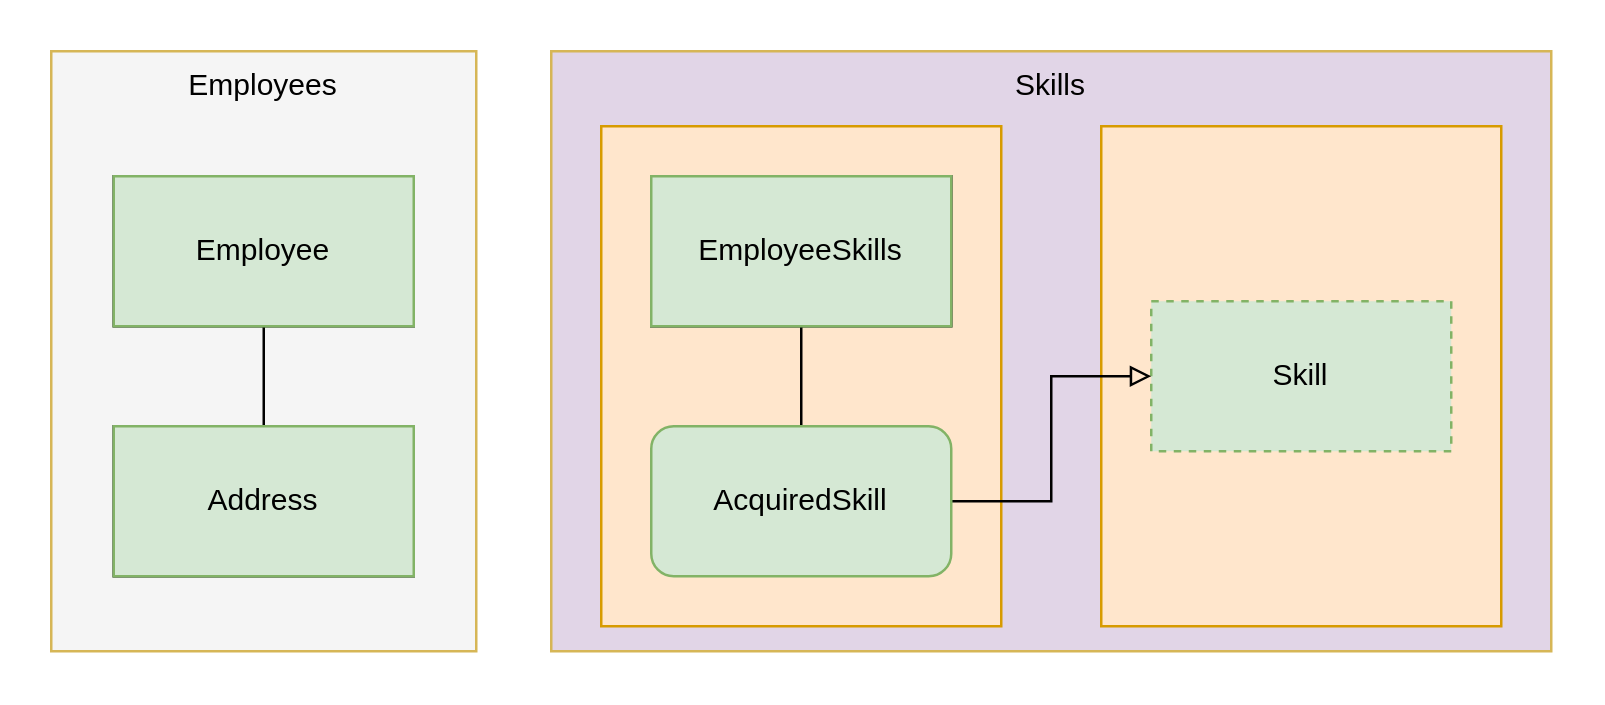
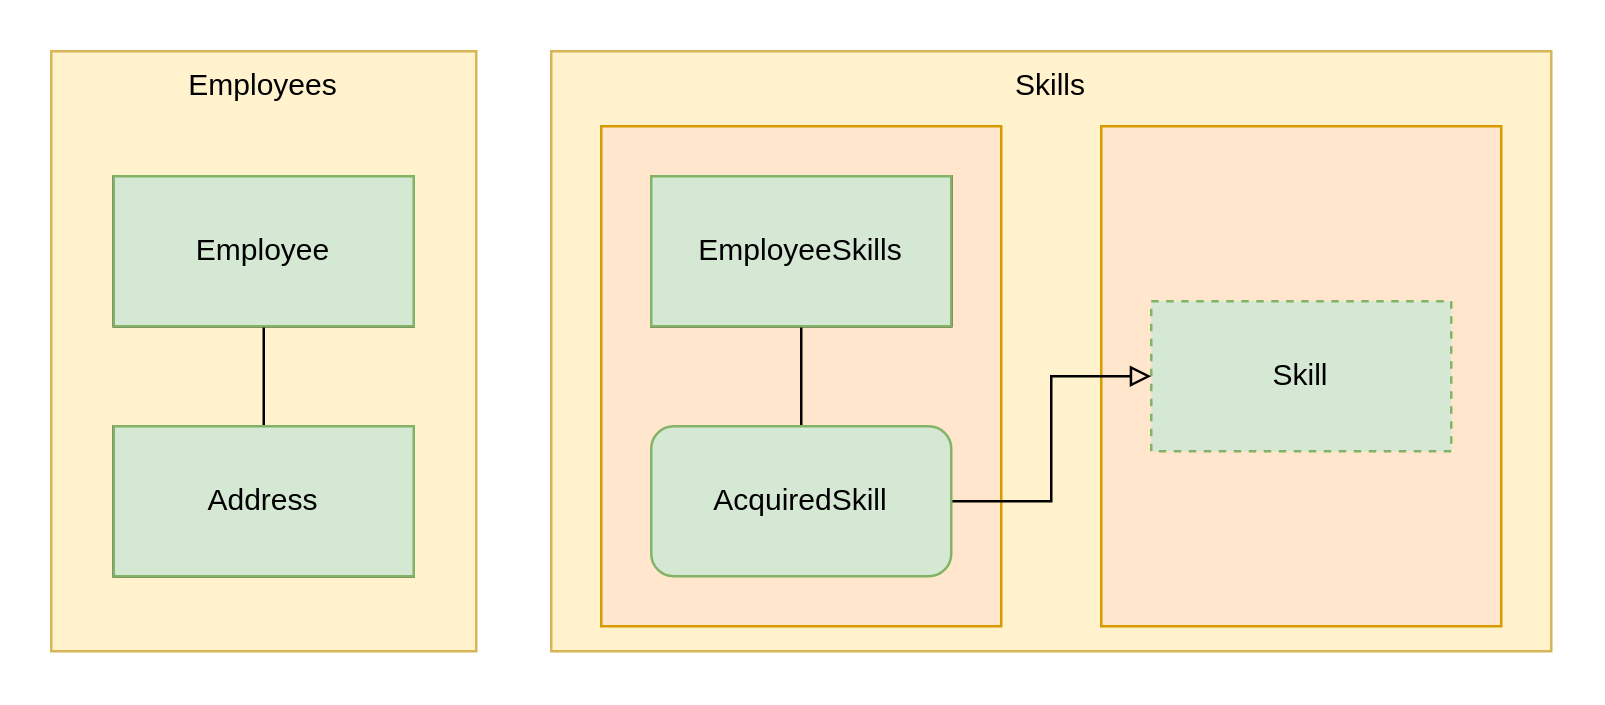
(264, 351) -> (264, 351)
(1051, 351) -> (1051, 351)
